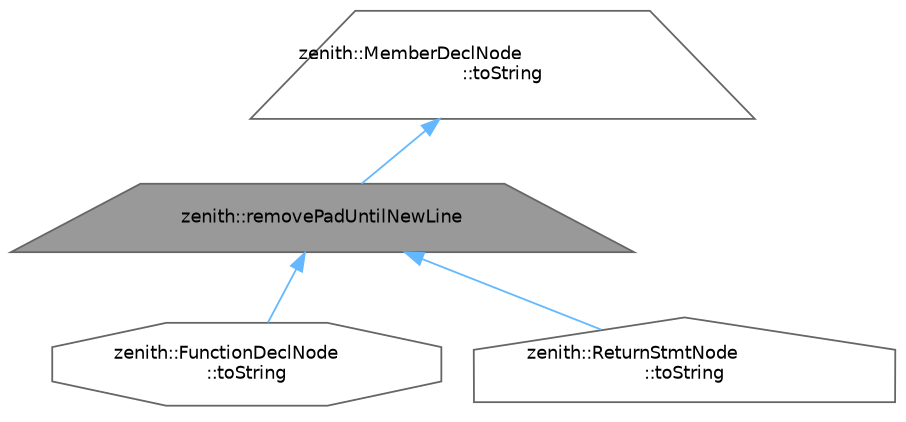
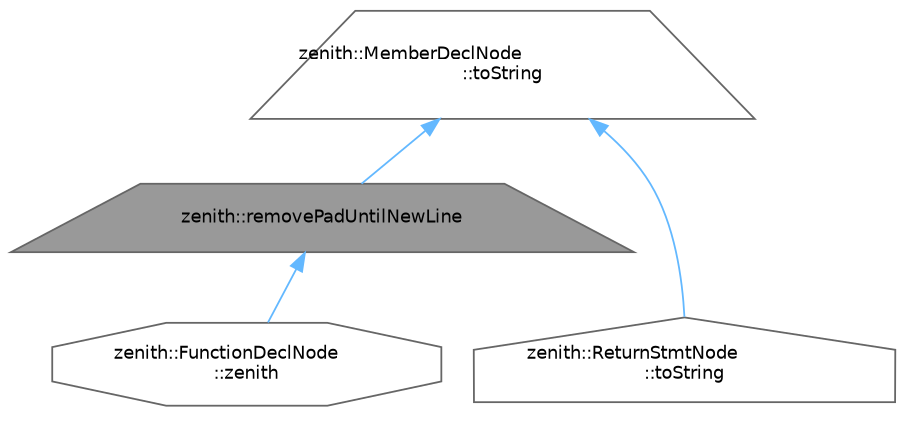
(512, 294) -> (665, 215)
(247, 364) -> (247, 364)
